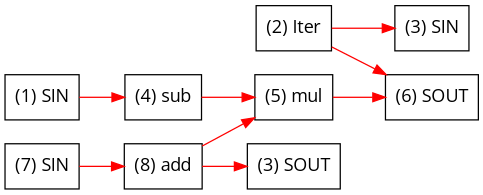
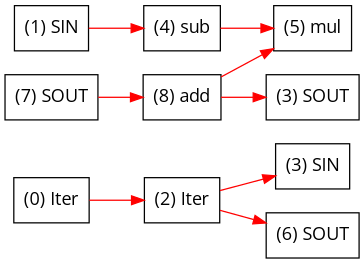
(353, 97) -> none
(42, 166) -> (51, 97)
none -> (51, 200)
